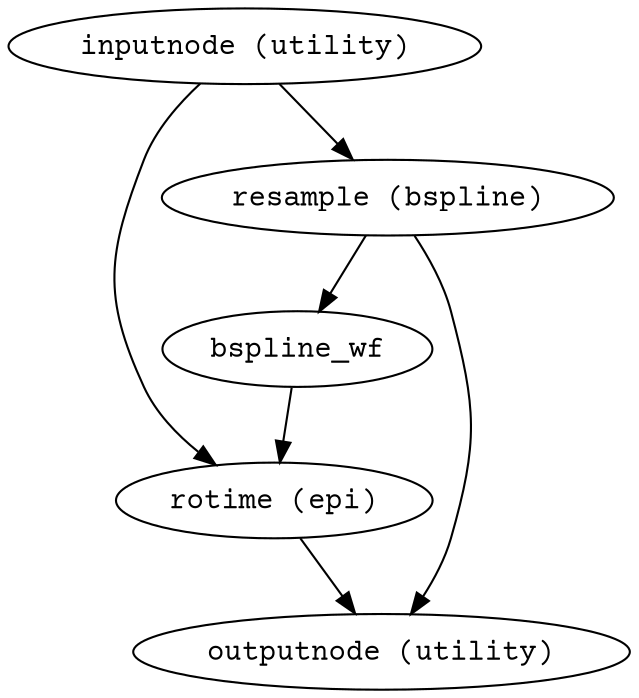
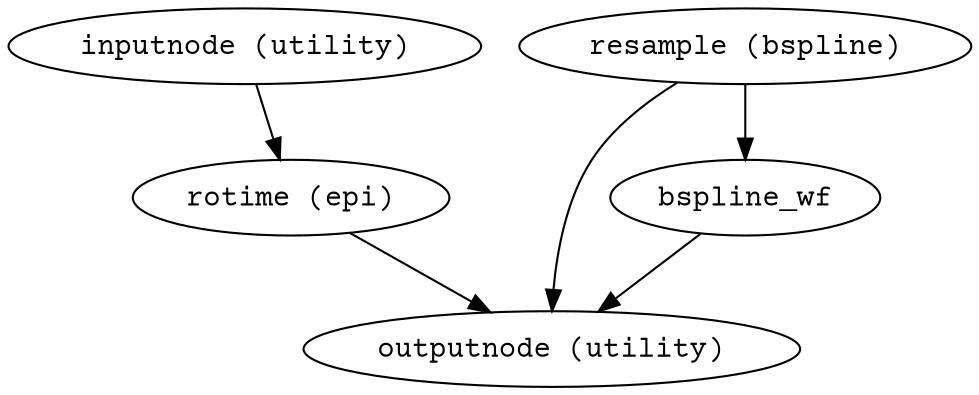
(309, 114) -> none
(287, 414) -> (658, 266)
